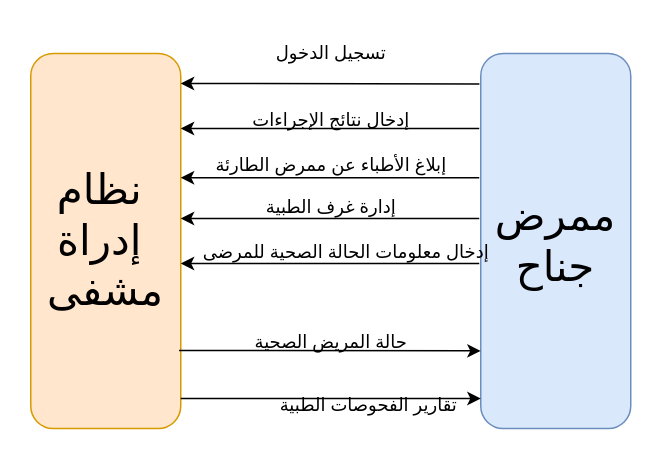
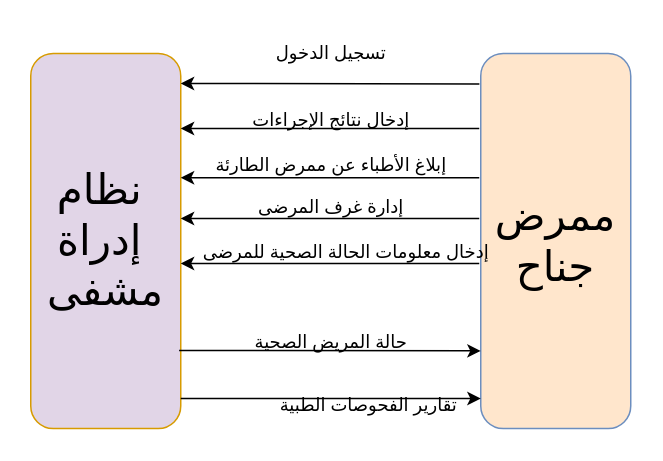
(332, 208) -> (332, 208)
(106, 241) -> (106, 241)
(556, 241) -> (556, 241)
